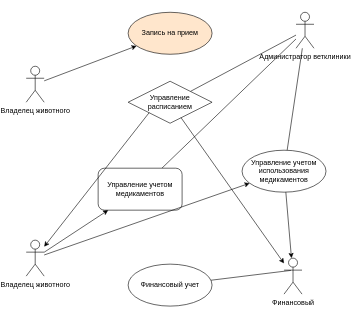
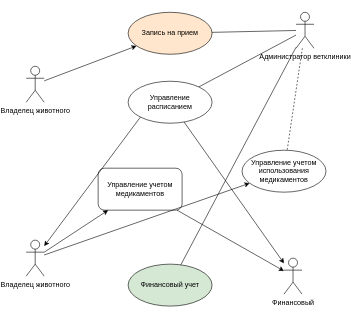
none -> (254, 31)
(295, 99) -> (295, 99)
(170, 102) -> (170, 102)
(229, 104) -> (238, 157)
(289, 225) -> none
none -> (229, 240)
(248, 276) -> none
(170, 285) -> (170, 285)
